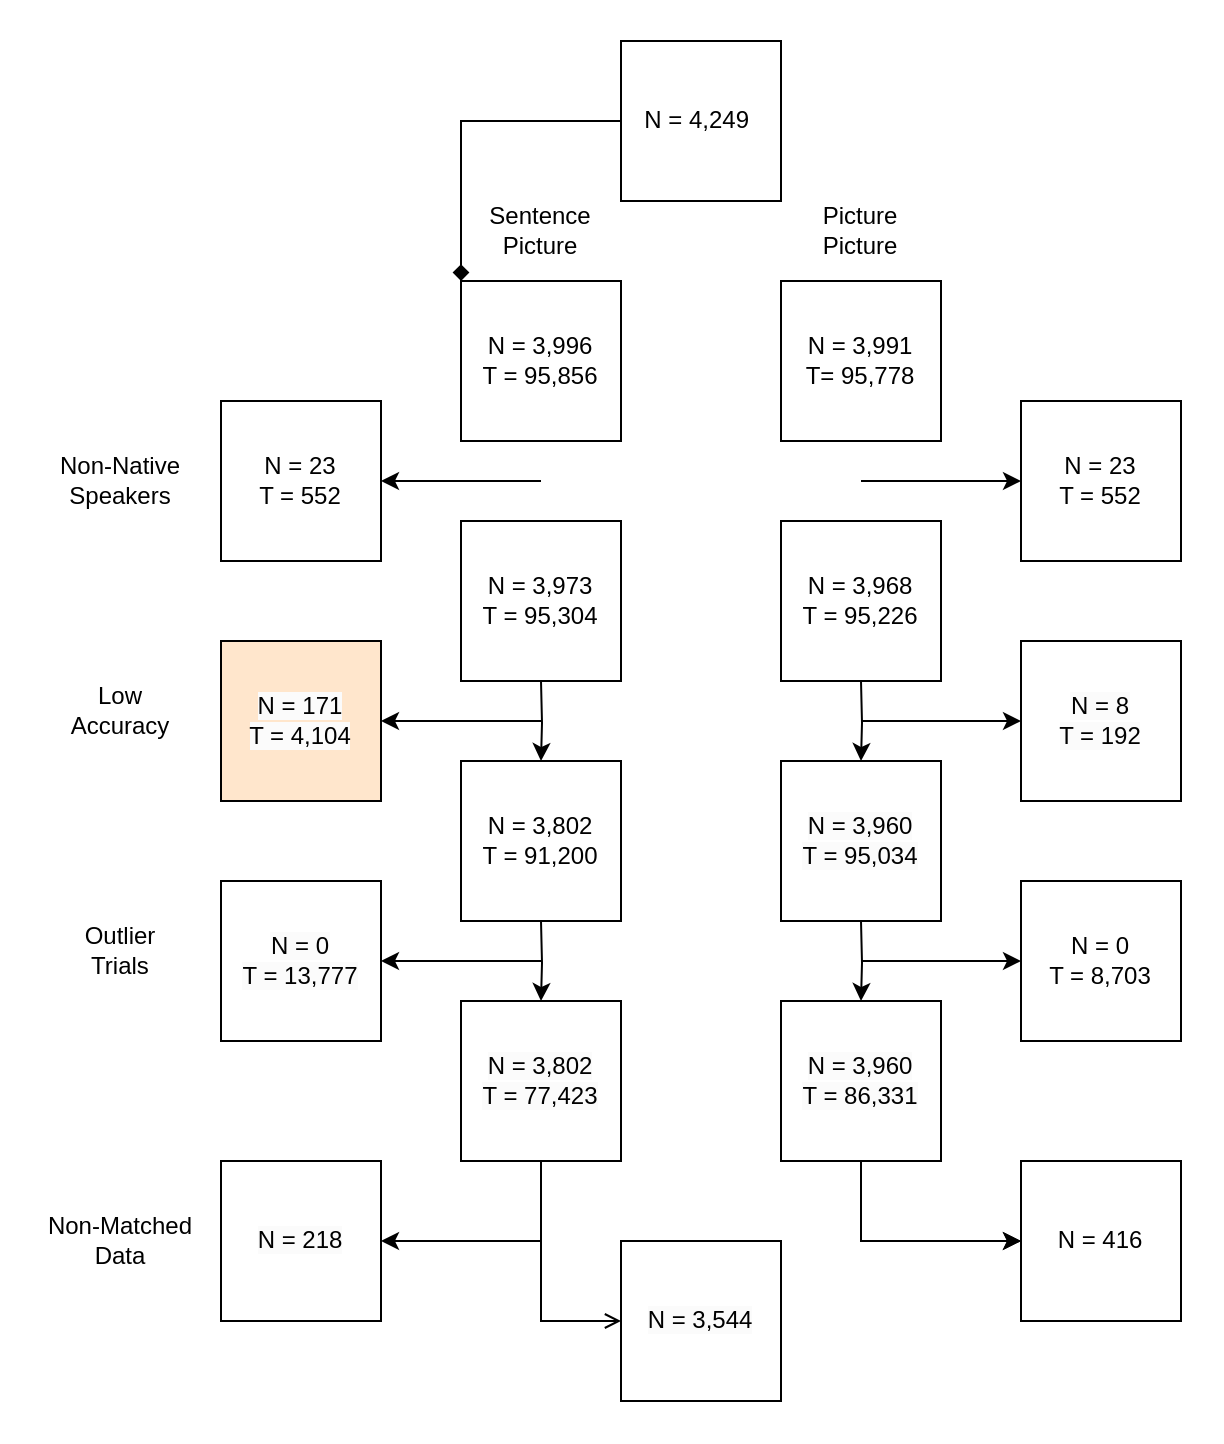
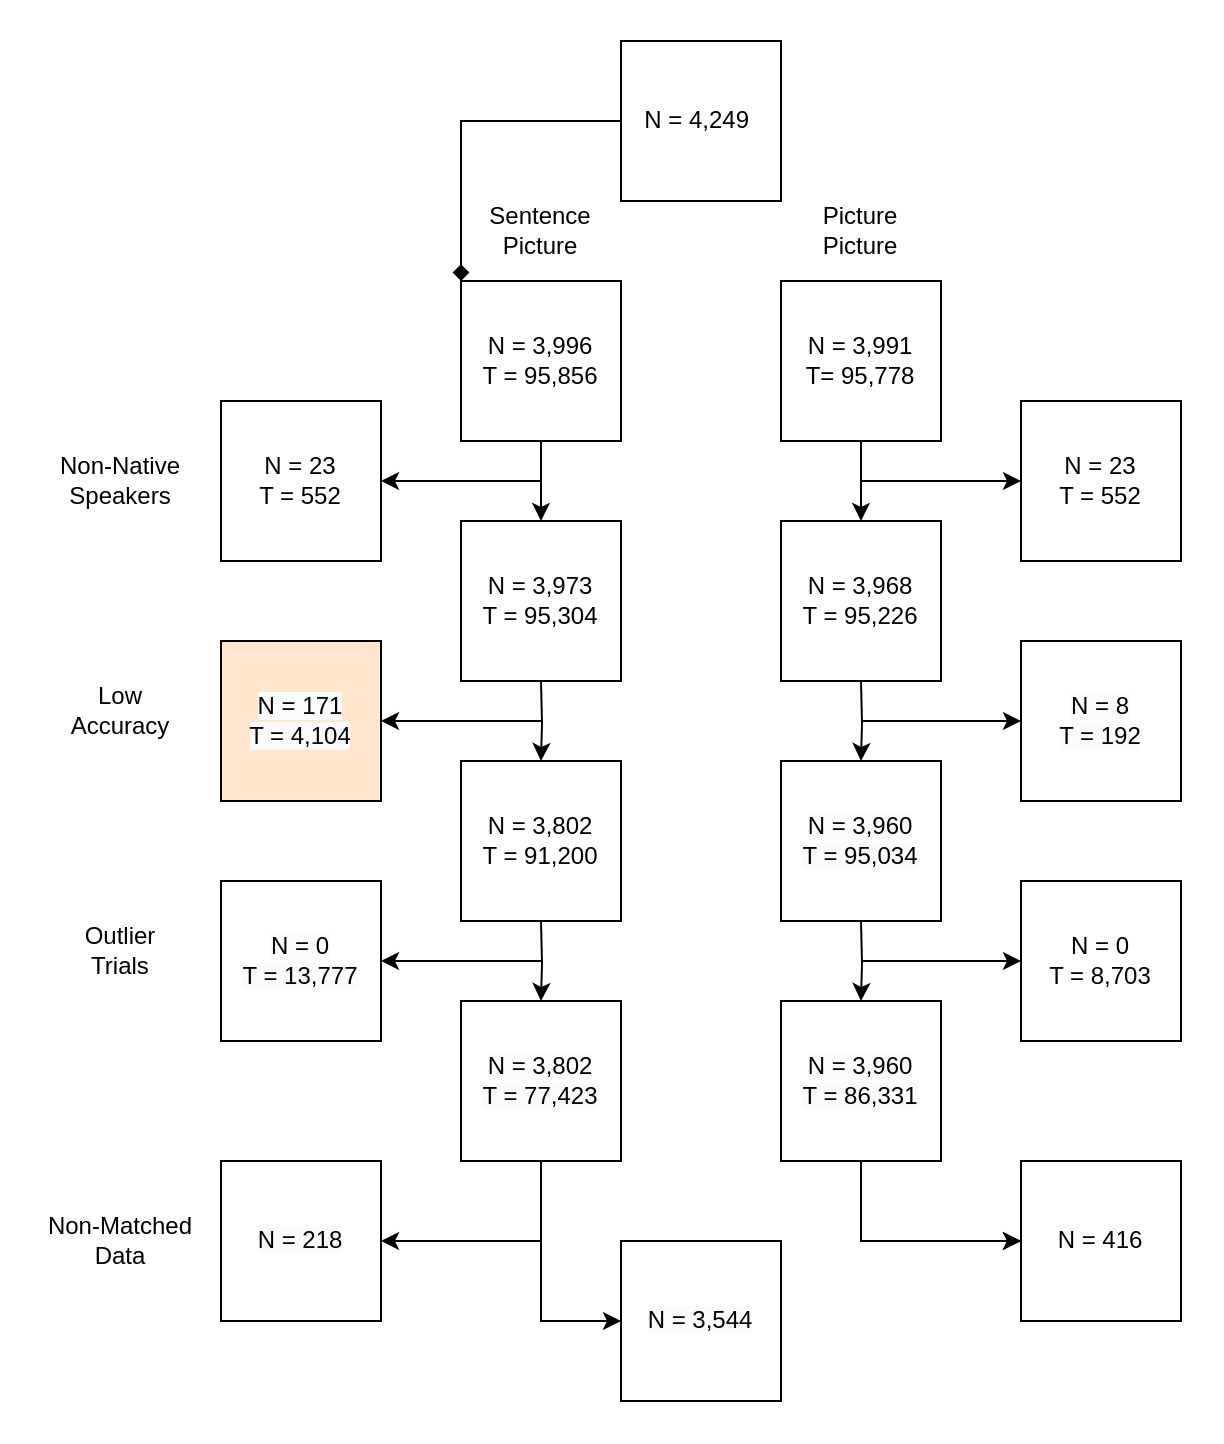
none -> (541, 474)
none -> (861, 474)
(608, 1321) -> (606, 1321)
